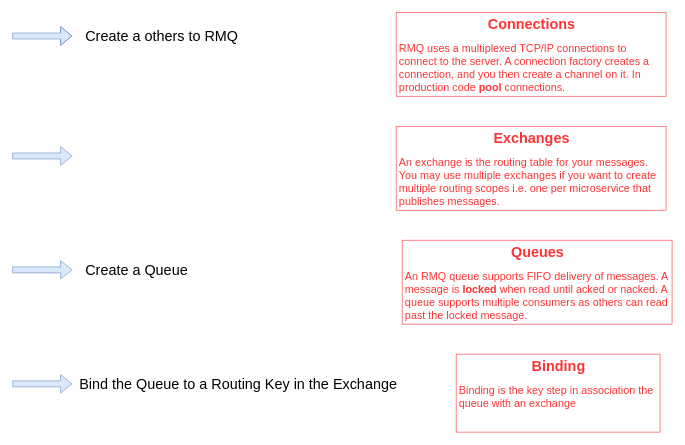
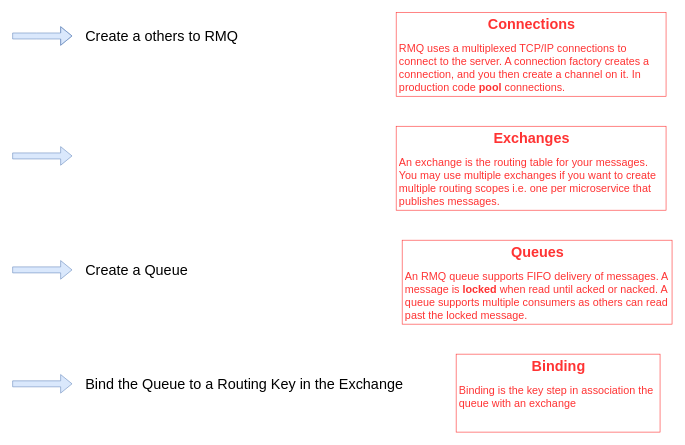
(243, 384) -> (249, 384)
